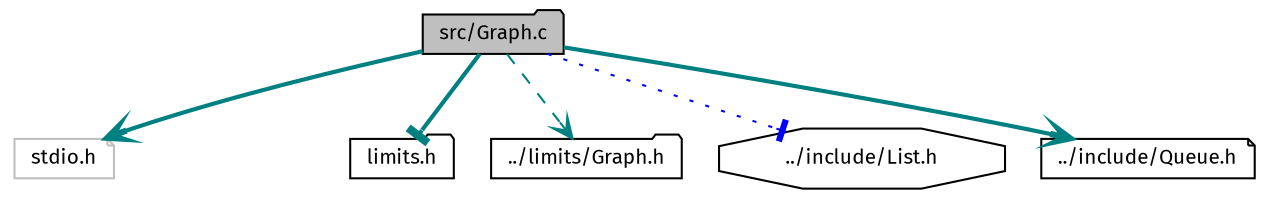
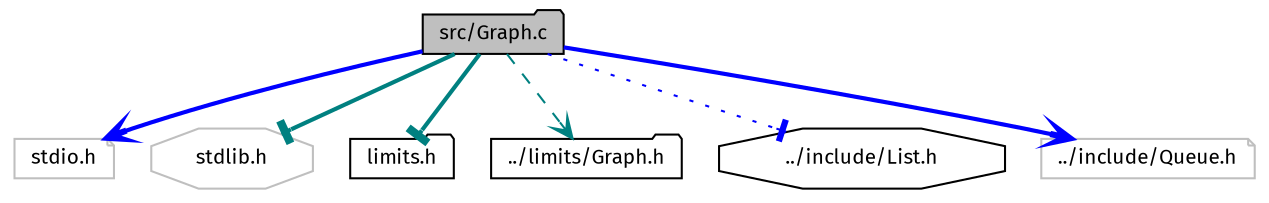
(273, 88) -> (273, 88)
(808, 88) -> (808, 88)
none -> (232, 159)
(1148, 159) -> (1148, 159)
